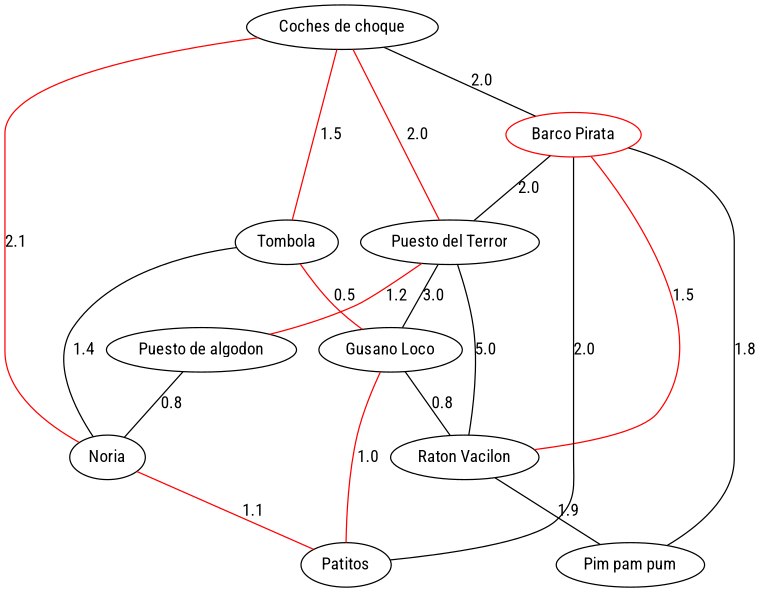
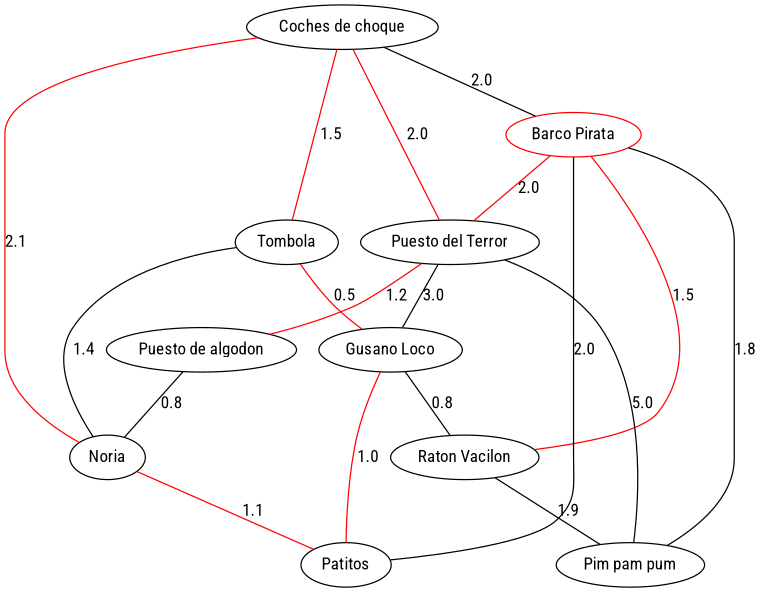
(512, 188) -> (512, 188)
(475, 349) -> (622, 374)
